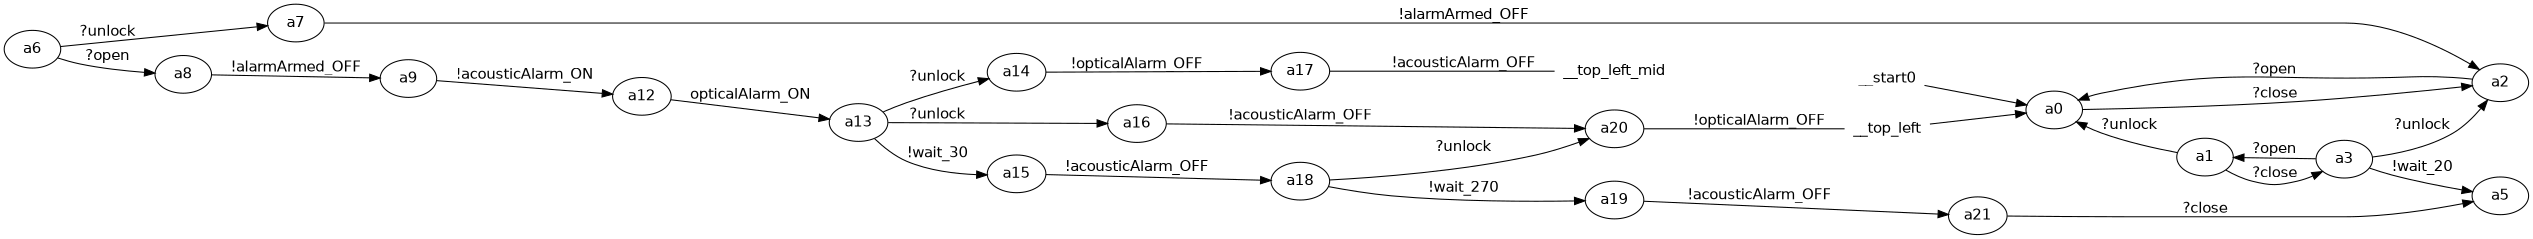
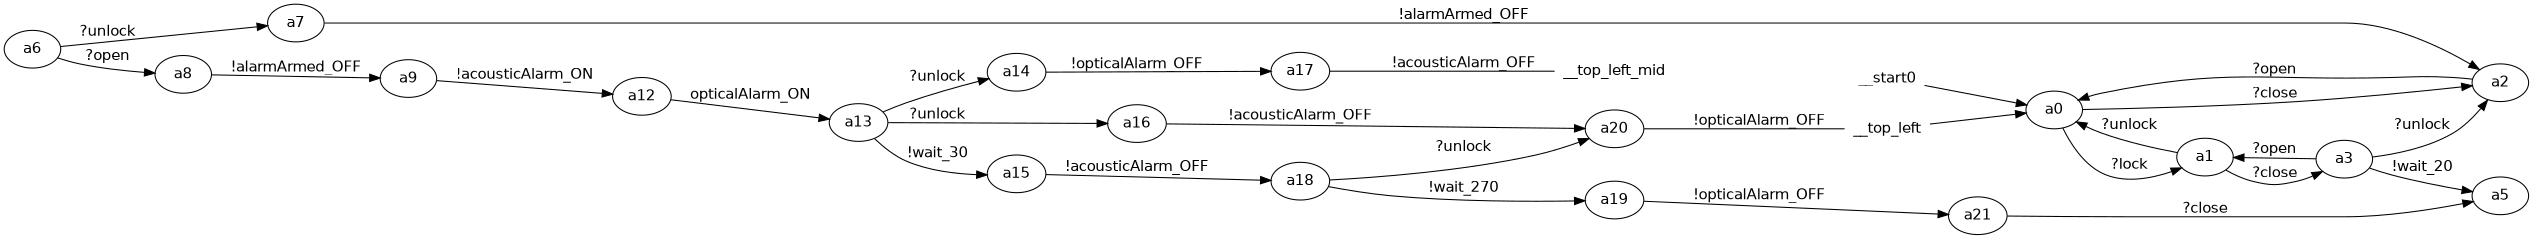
none -> (2107, 175)
(1760, 195) -> (1760, 195)
